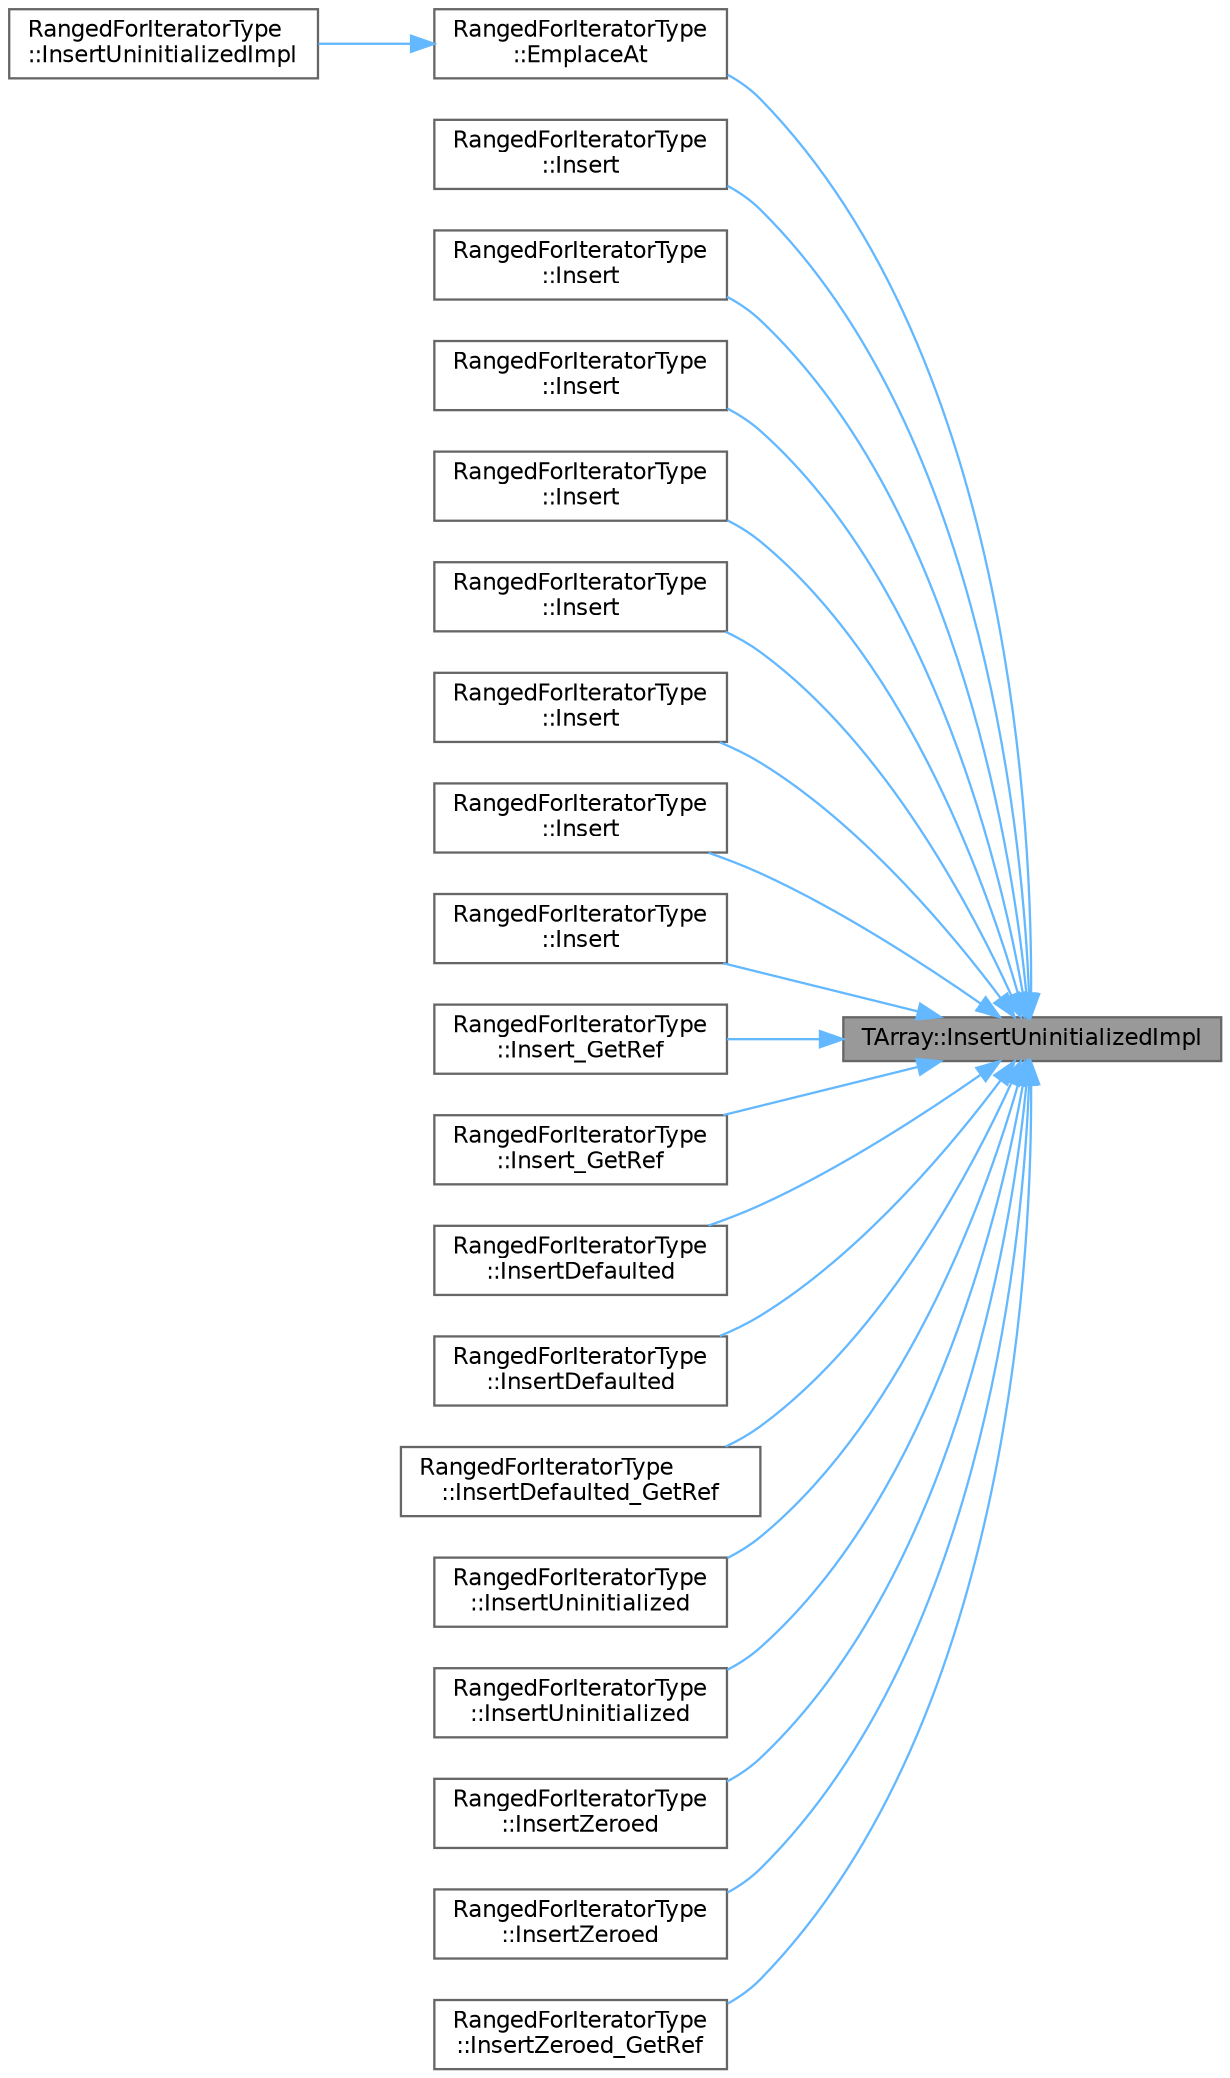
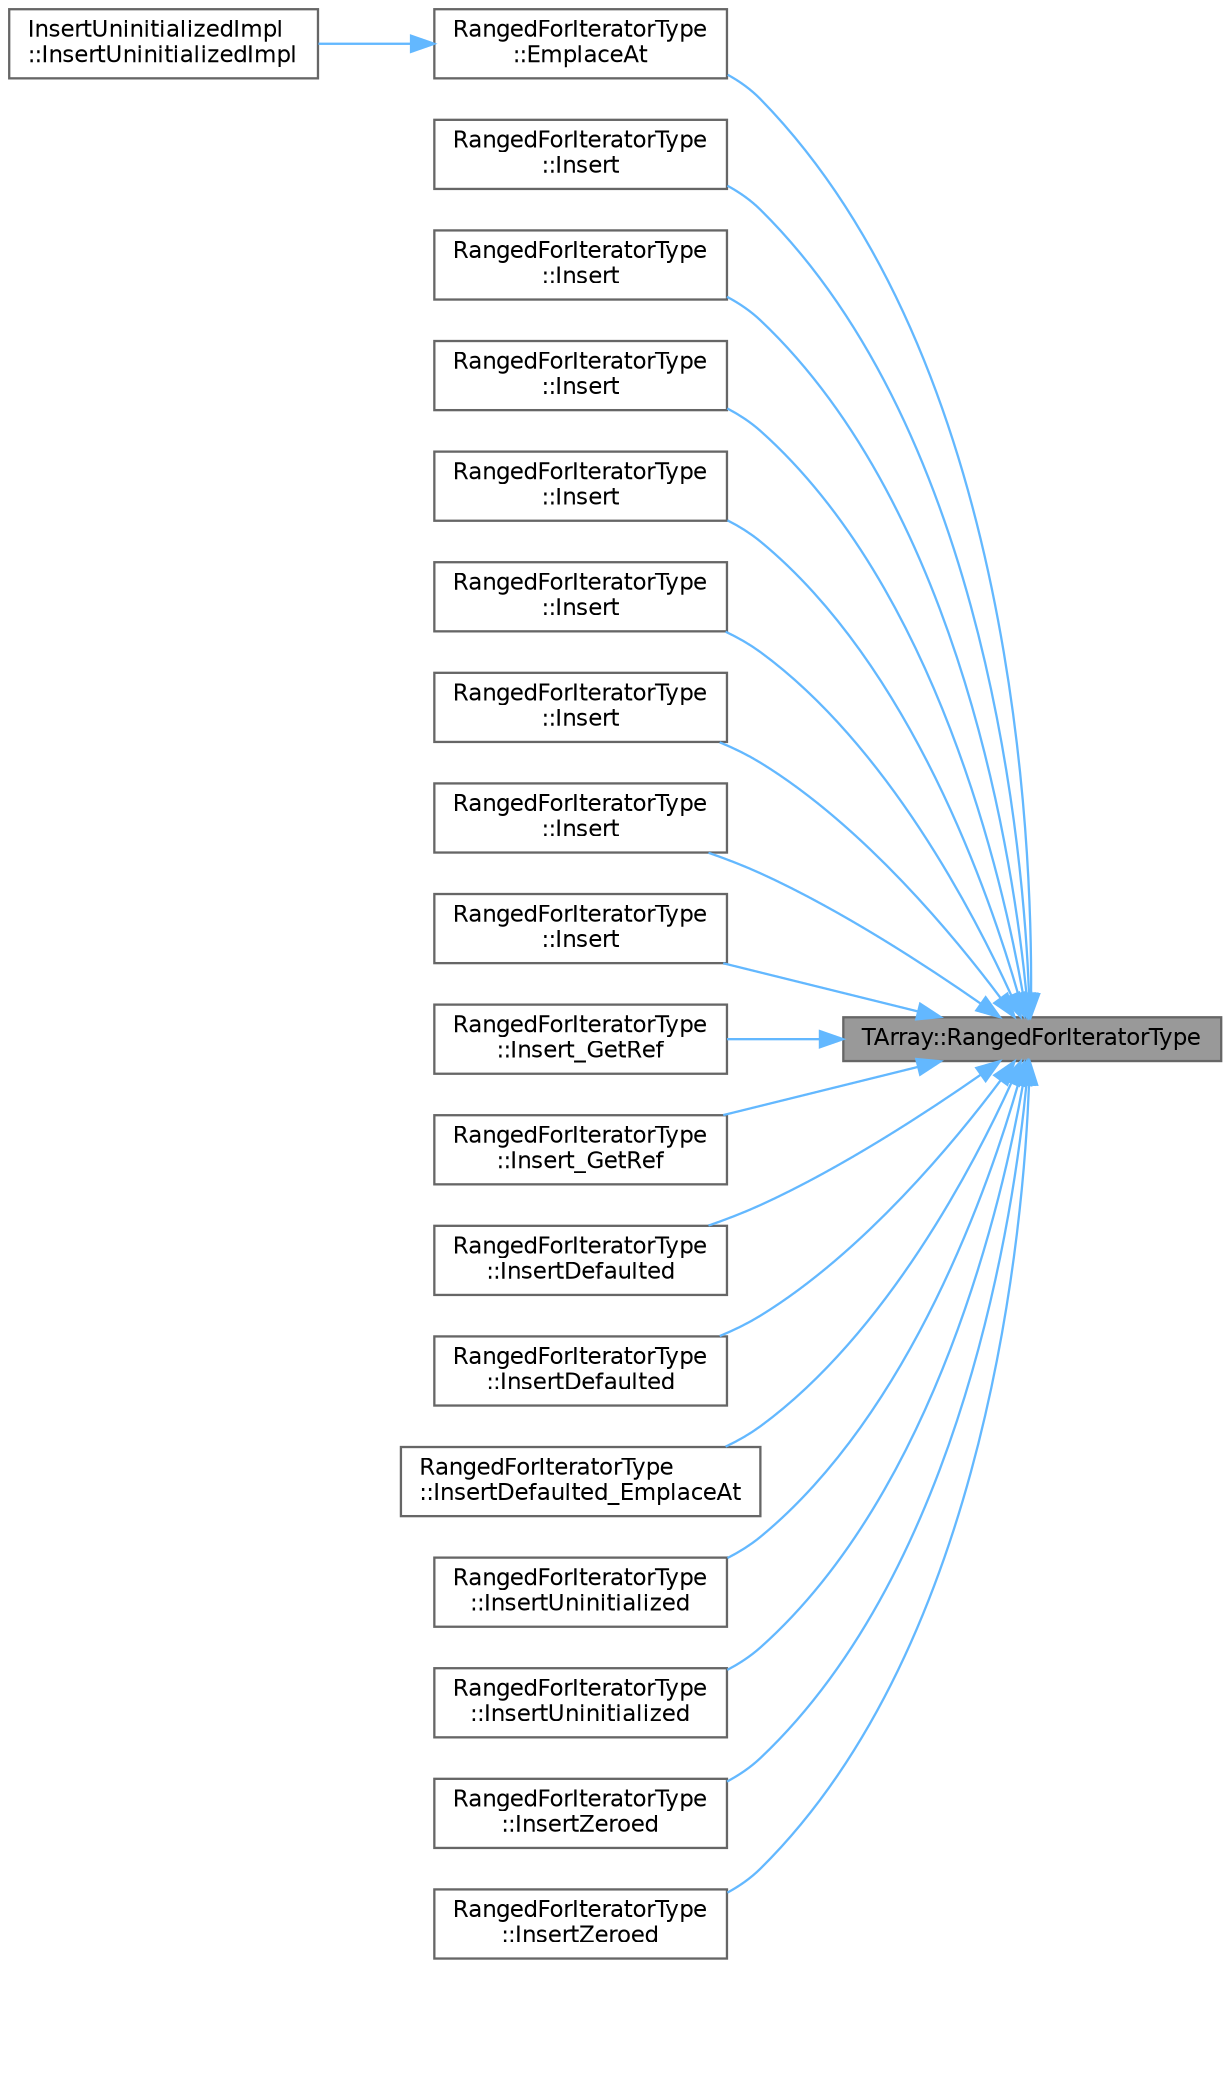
(164, 44) -> (164, 44)
(1032, 1039) -> (1032, 1039)
(581, 1482) -> (581, 1482)
(581, 2035) -> none
